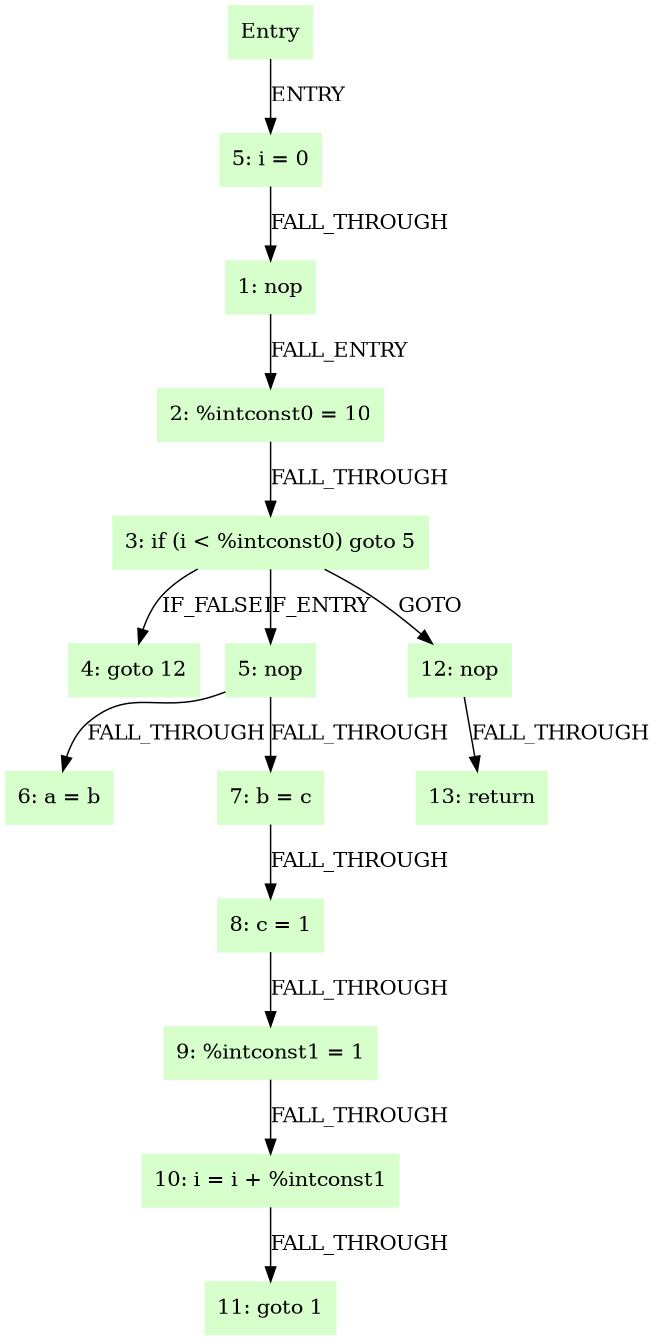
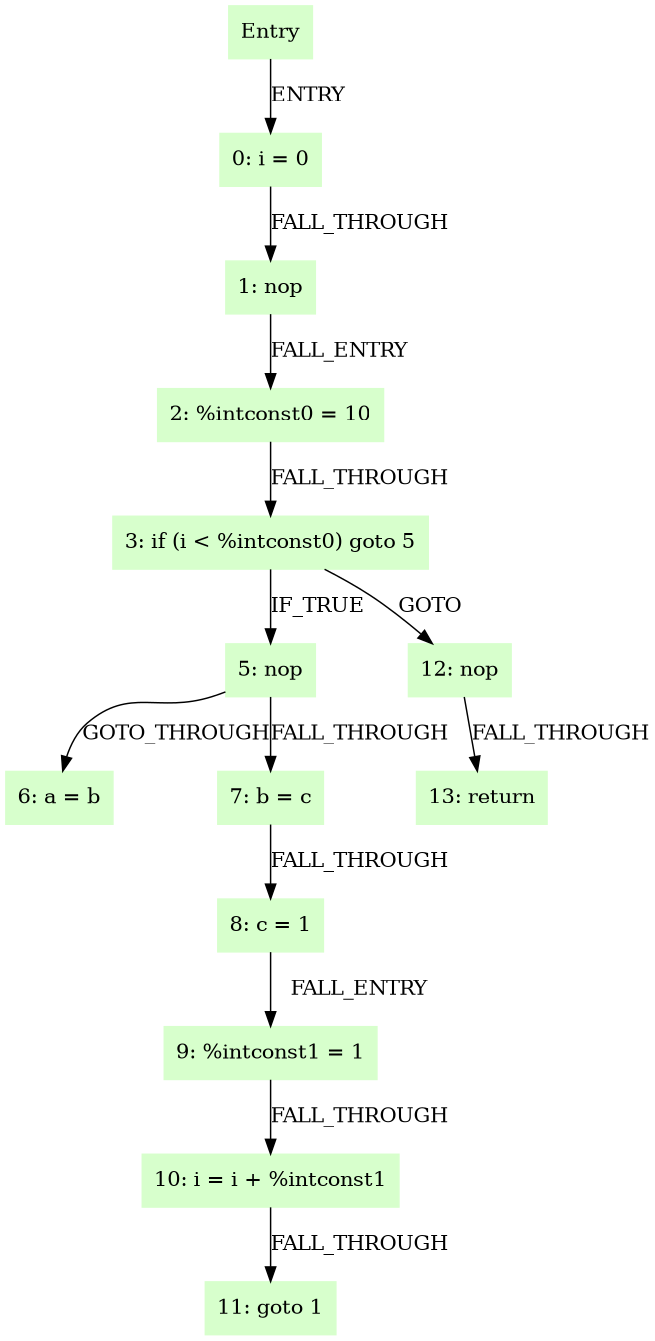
(271, 160) -> (271, 160)
(318, 606) -> (318, 606)
(134, 670) -> none
(176, 734) -> (176, 734)
(359, 989) -> (359, 989)
